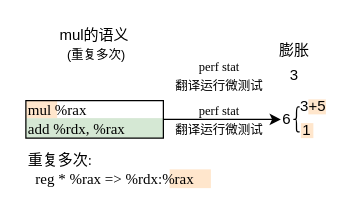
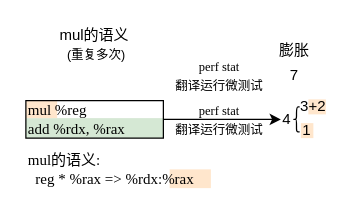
(294, 76) -> (294, 76)
(313, 107) -> (313, 107)
(81, 119) -> (81, 119)
(287, 119) -> (287, 119)
(115, 169) -> (115, 169)
